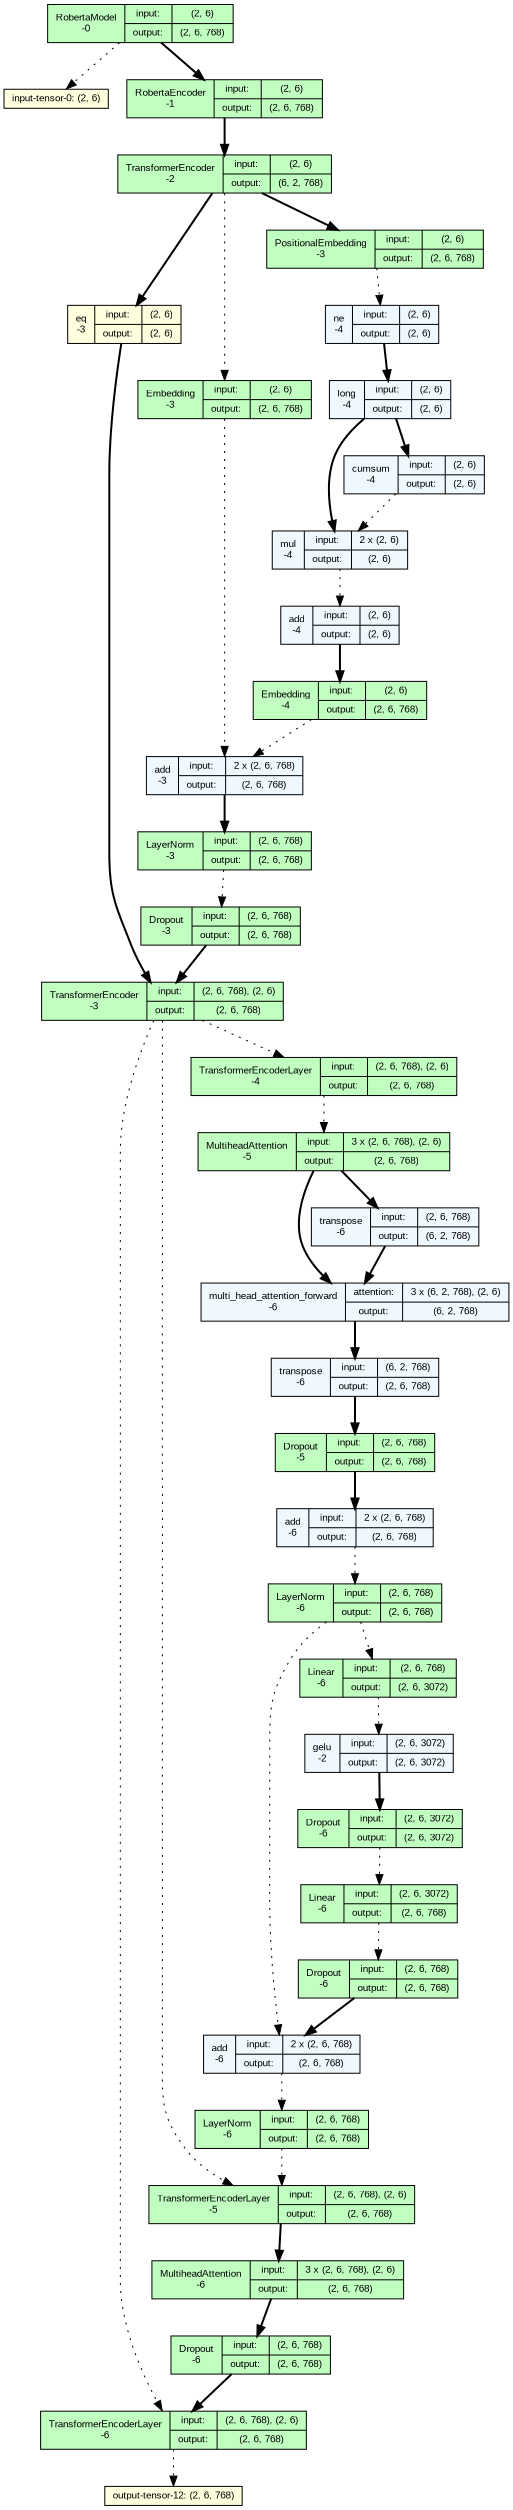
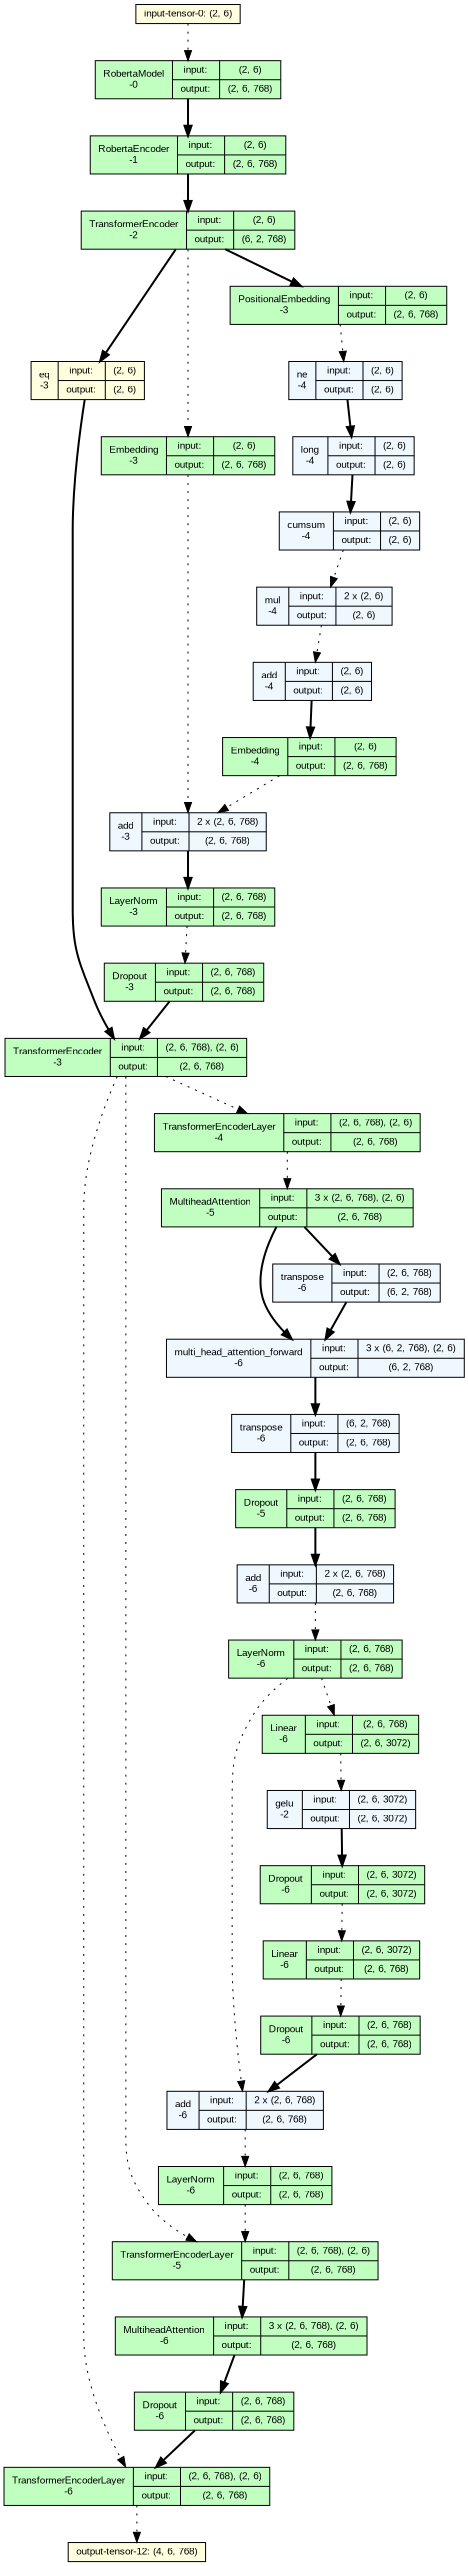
(97, 63) -> (188, 37)
(332, 465) -> none
(374, 1292) -> (334, 1348)
(173, 2496) -> (137, 2552)
